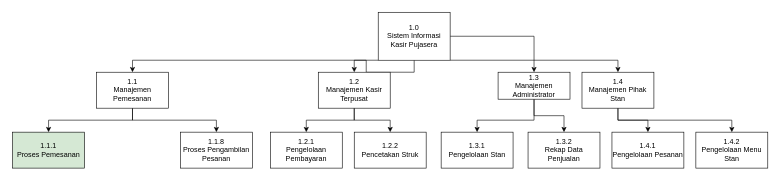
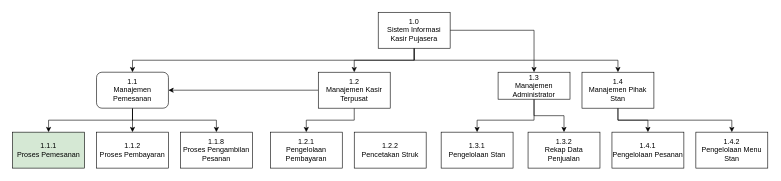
(414, 36) -> (414, 30)
(132, 90) -> (132, 90)
none -> (132, 125)
(390, 126) -> (173, 90)
none -> (132, 150)
